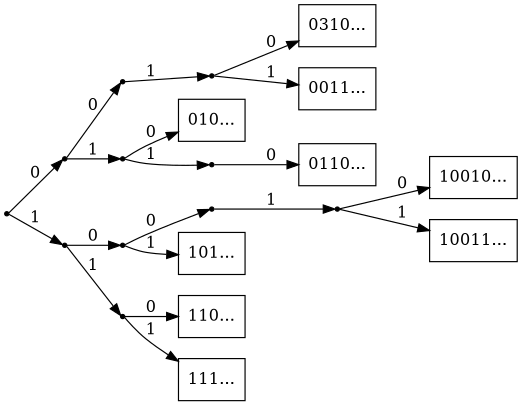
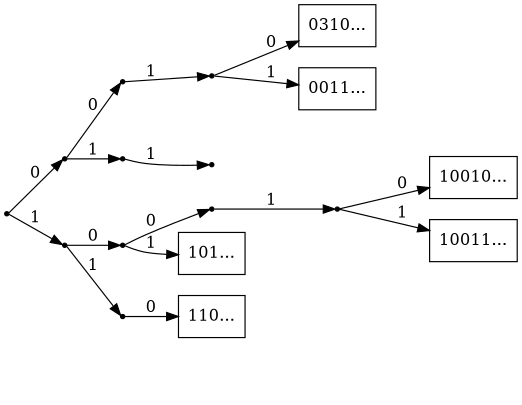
(212, 120) -> none
(337, 165) -> none
(212, 380) -> none
